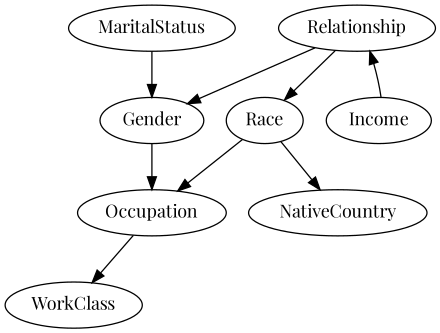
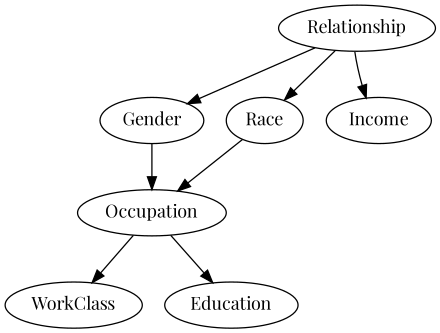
(152, 28) -> none
(378, 80) -> (358, 69)
(338, 213) -> none
none -> (231, 305)
